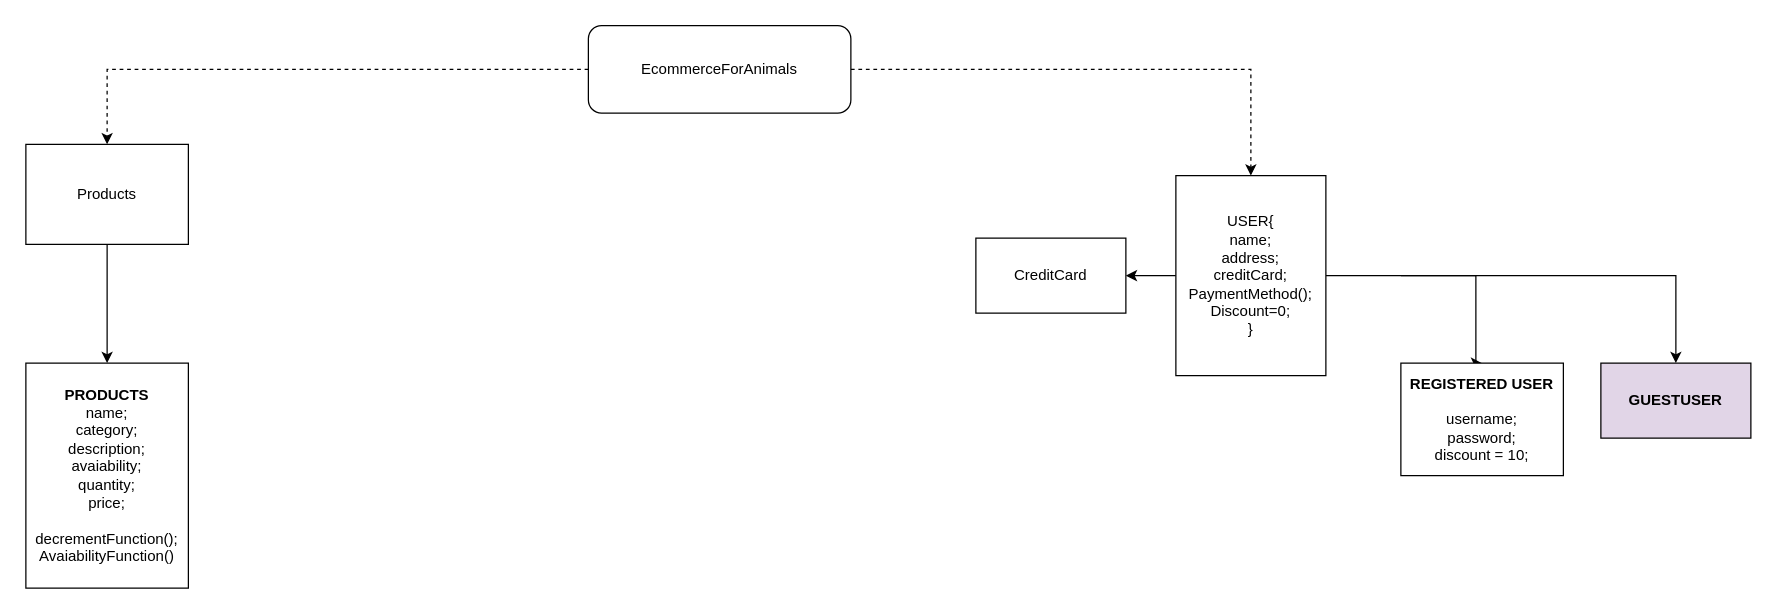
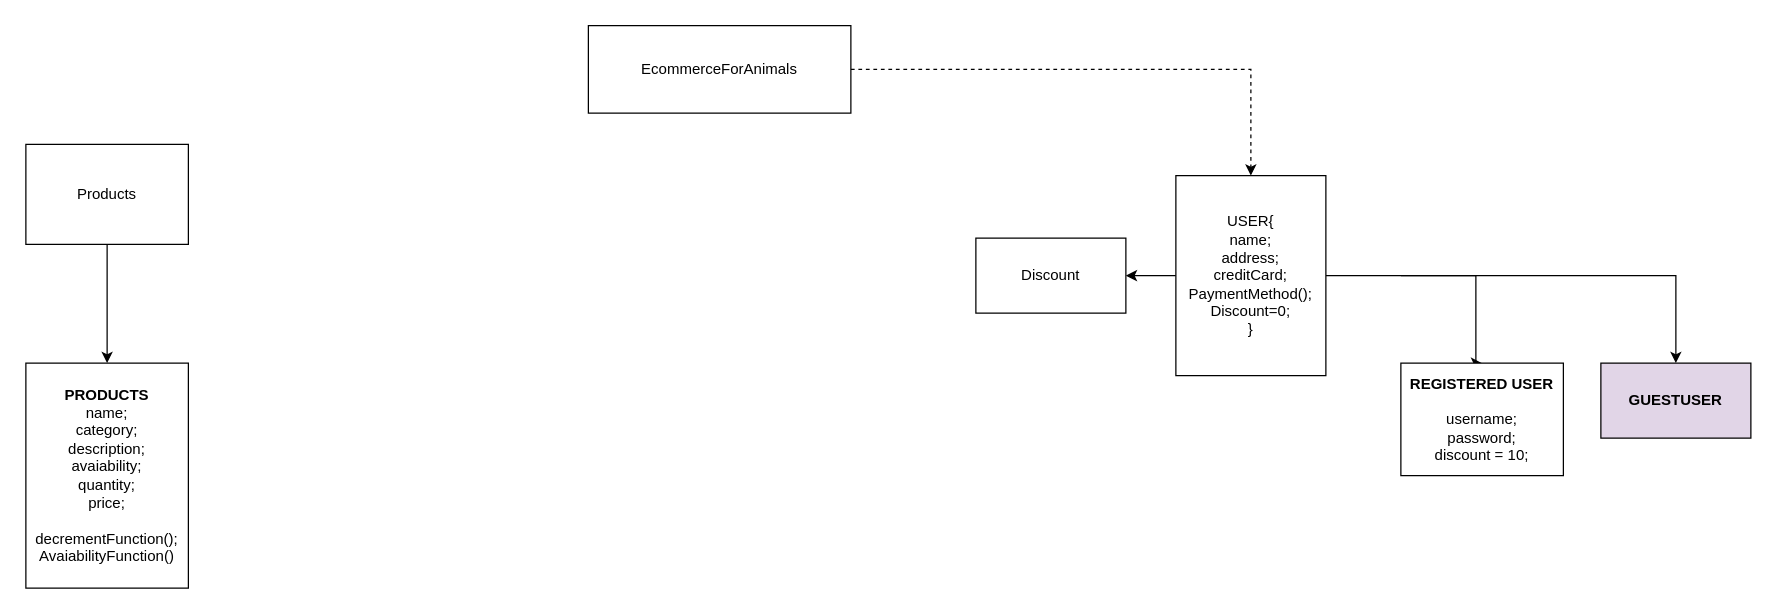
(314, 69) -> none
(719, 69) -> (719, 69)
(1051, 276) -> (1051, 276)
